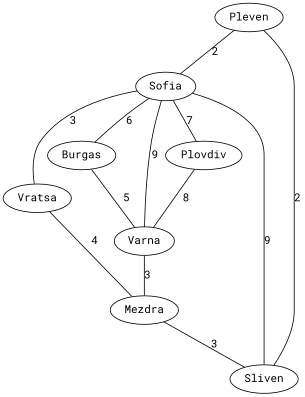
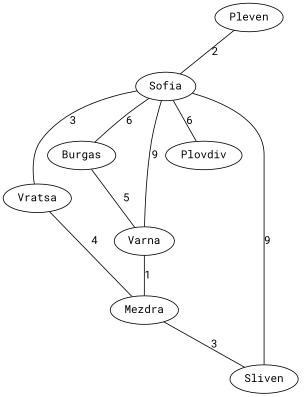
(190, 121) -> (190, 121)
(294, 195) -> none
(174, 198) -> none
(148, 276) -> (148, 276)
